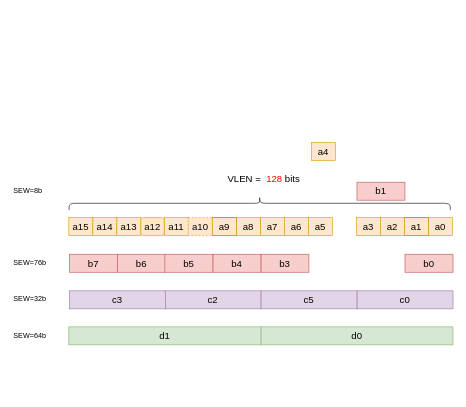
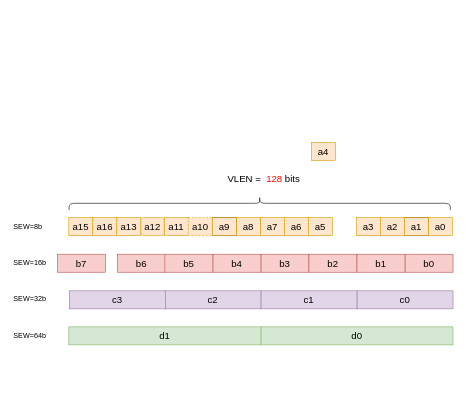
(30, 191) -> (30, 227)
(381, 191) -> (381, 263)
(105, 227) -> (105, 227)
(28, 263) -> (28, 263)
(93, 263) -> (81, 263)
none -> (333, 263)
(309, 300) -> (309, 300)
